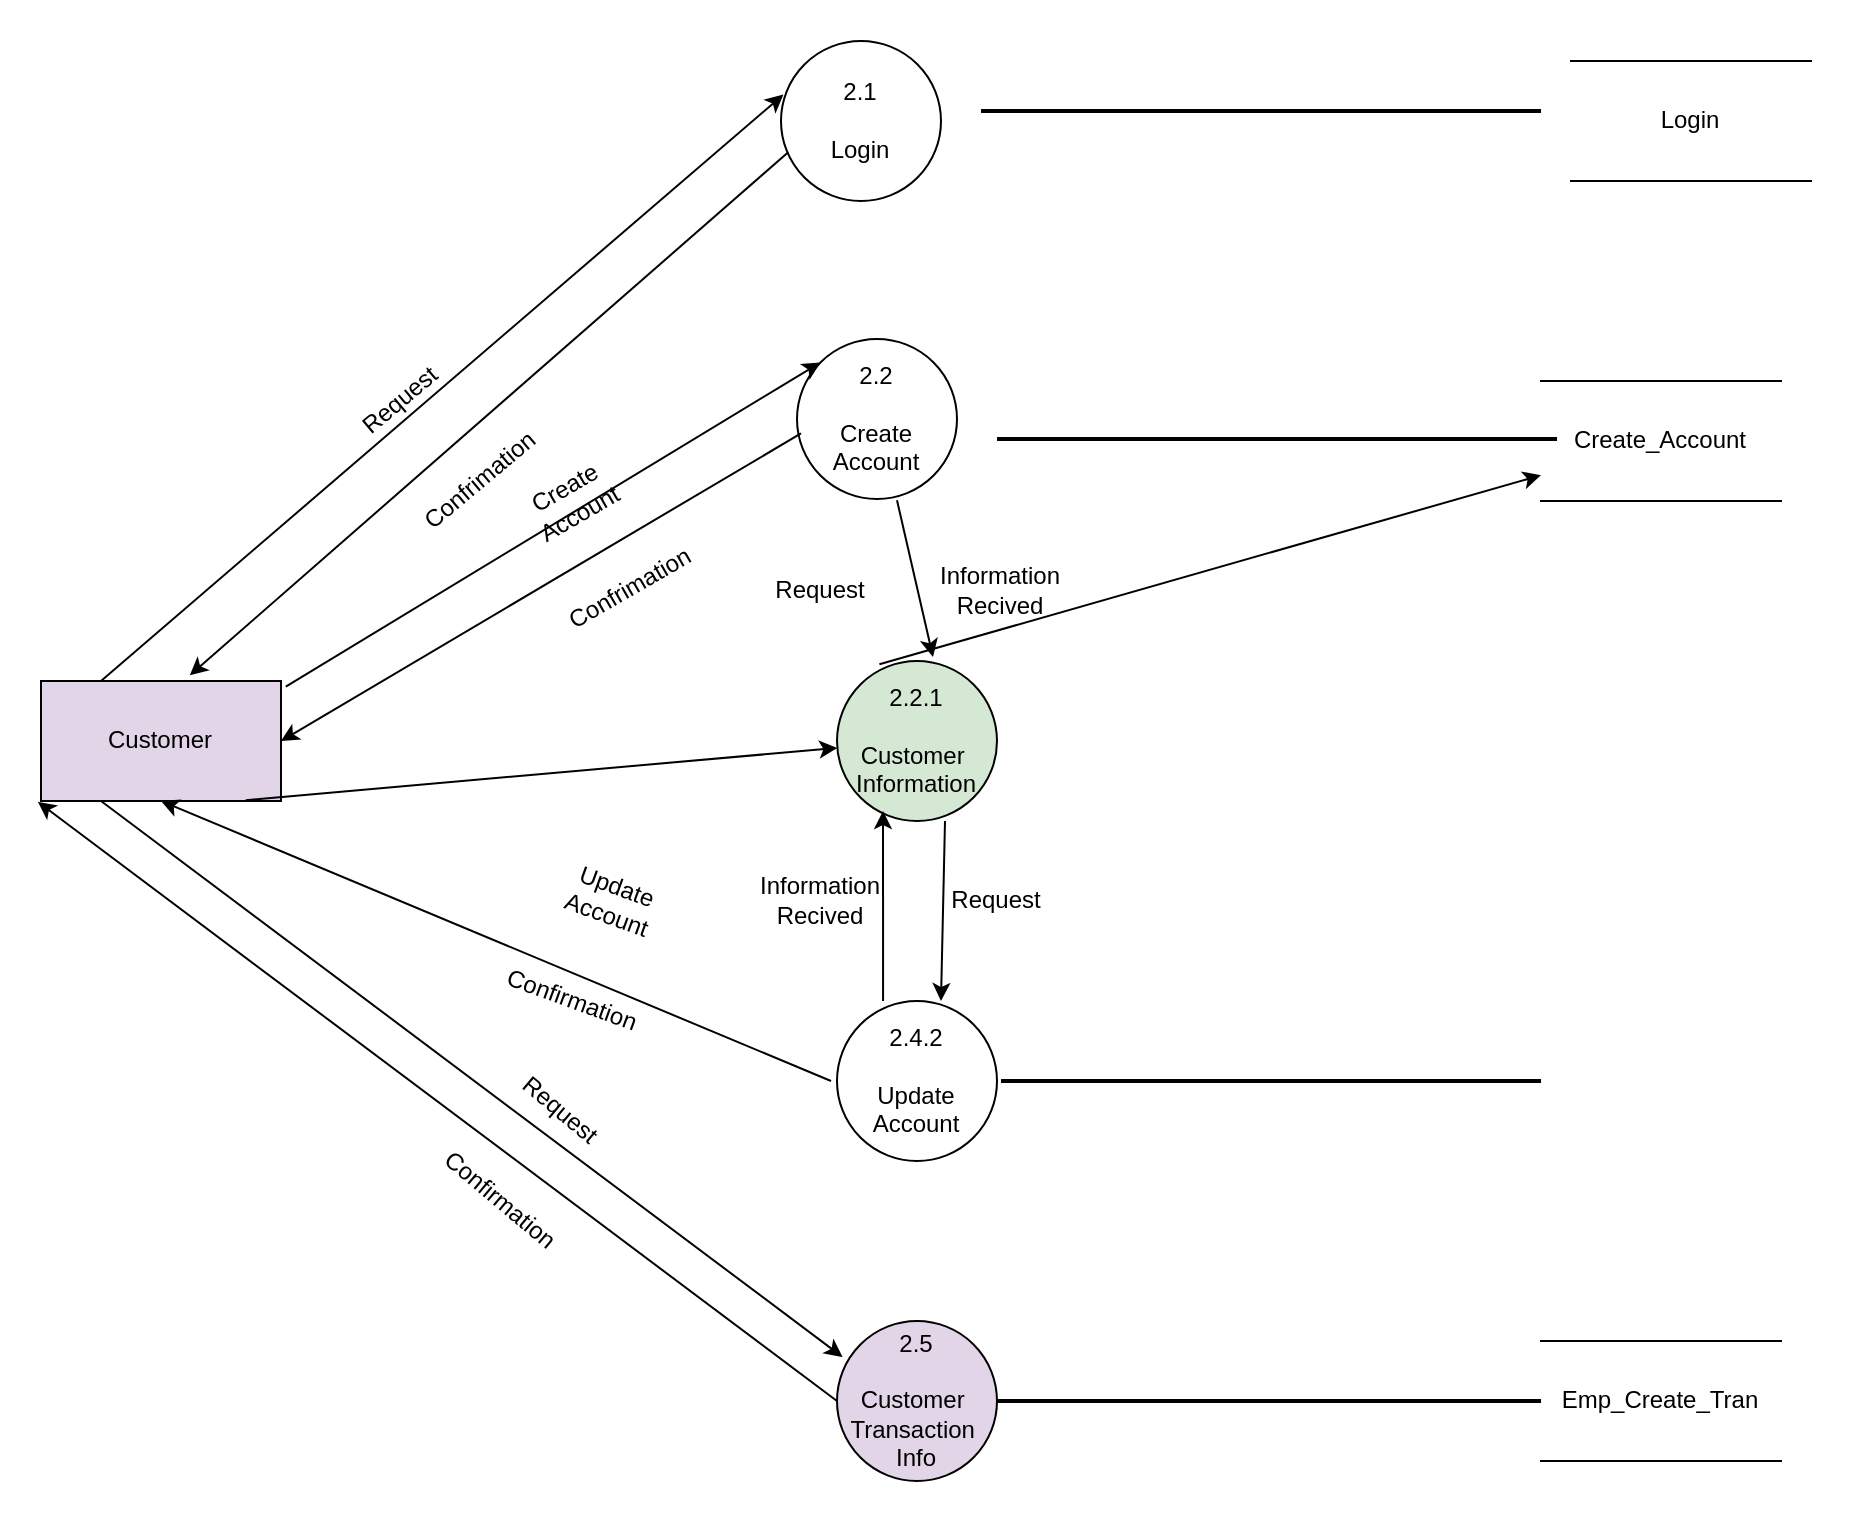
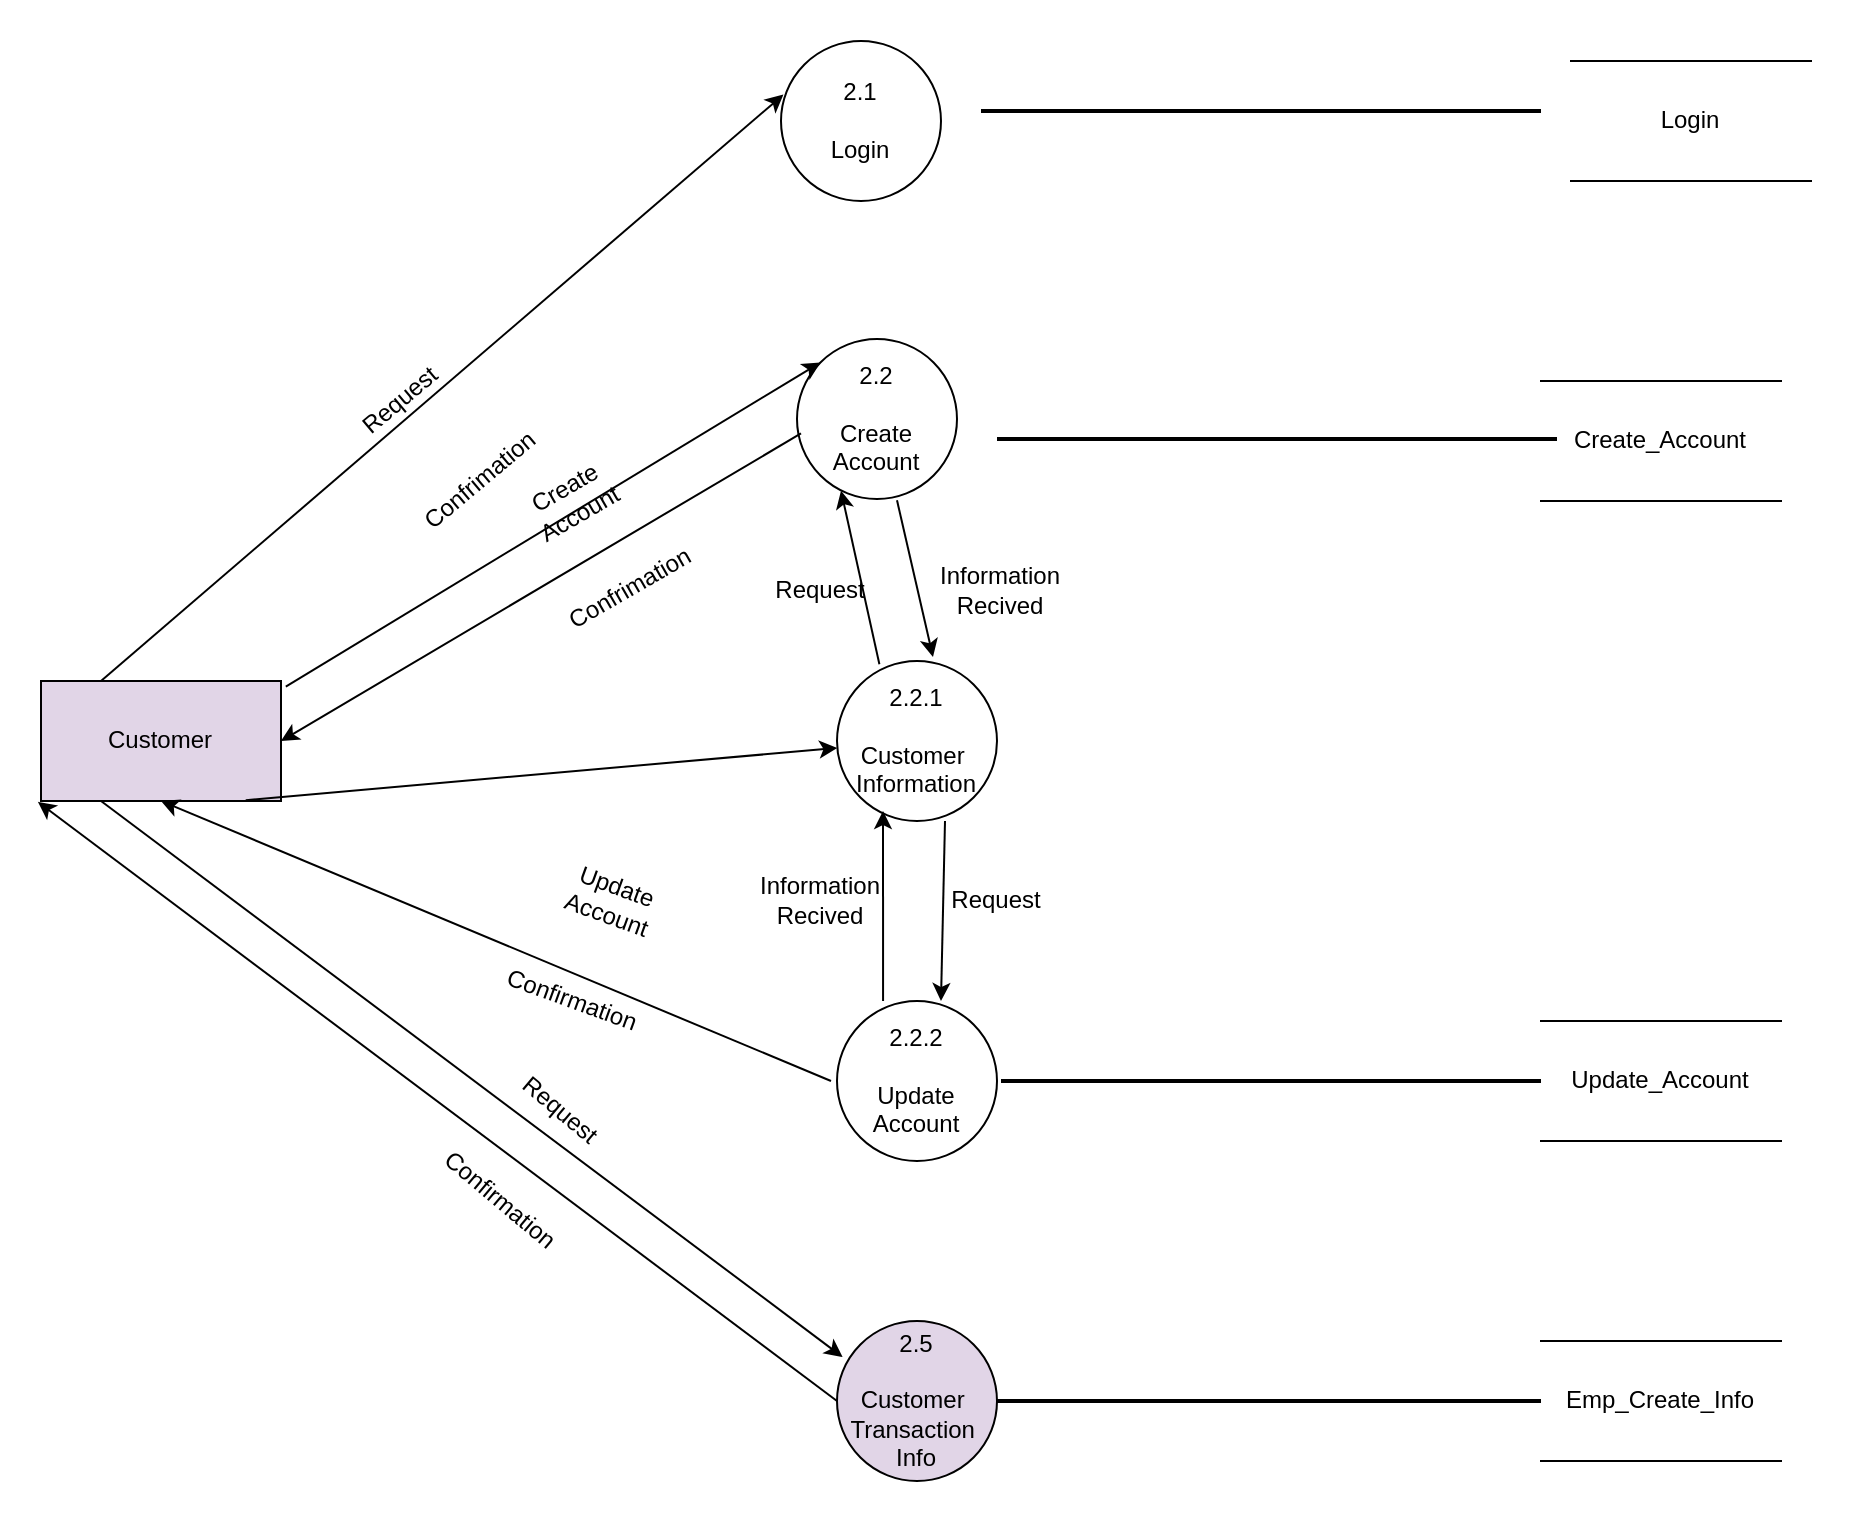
(494, 410) -> none
(1204, 572) -> (862, 584)
(917, 741) -> (917, 741)
(917, 1081) -> (917, 1081)
none -> (1661, 1081)
(1661, 1401) -> (1661, 1401)
